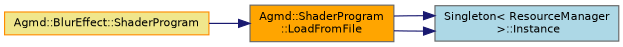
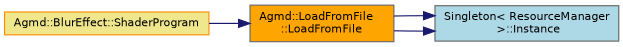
(322, 23) -> (322, 23)
